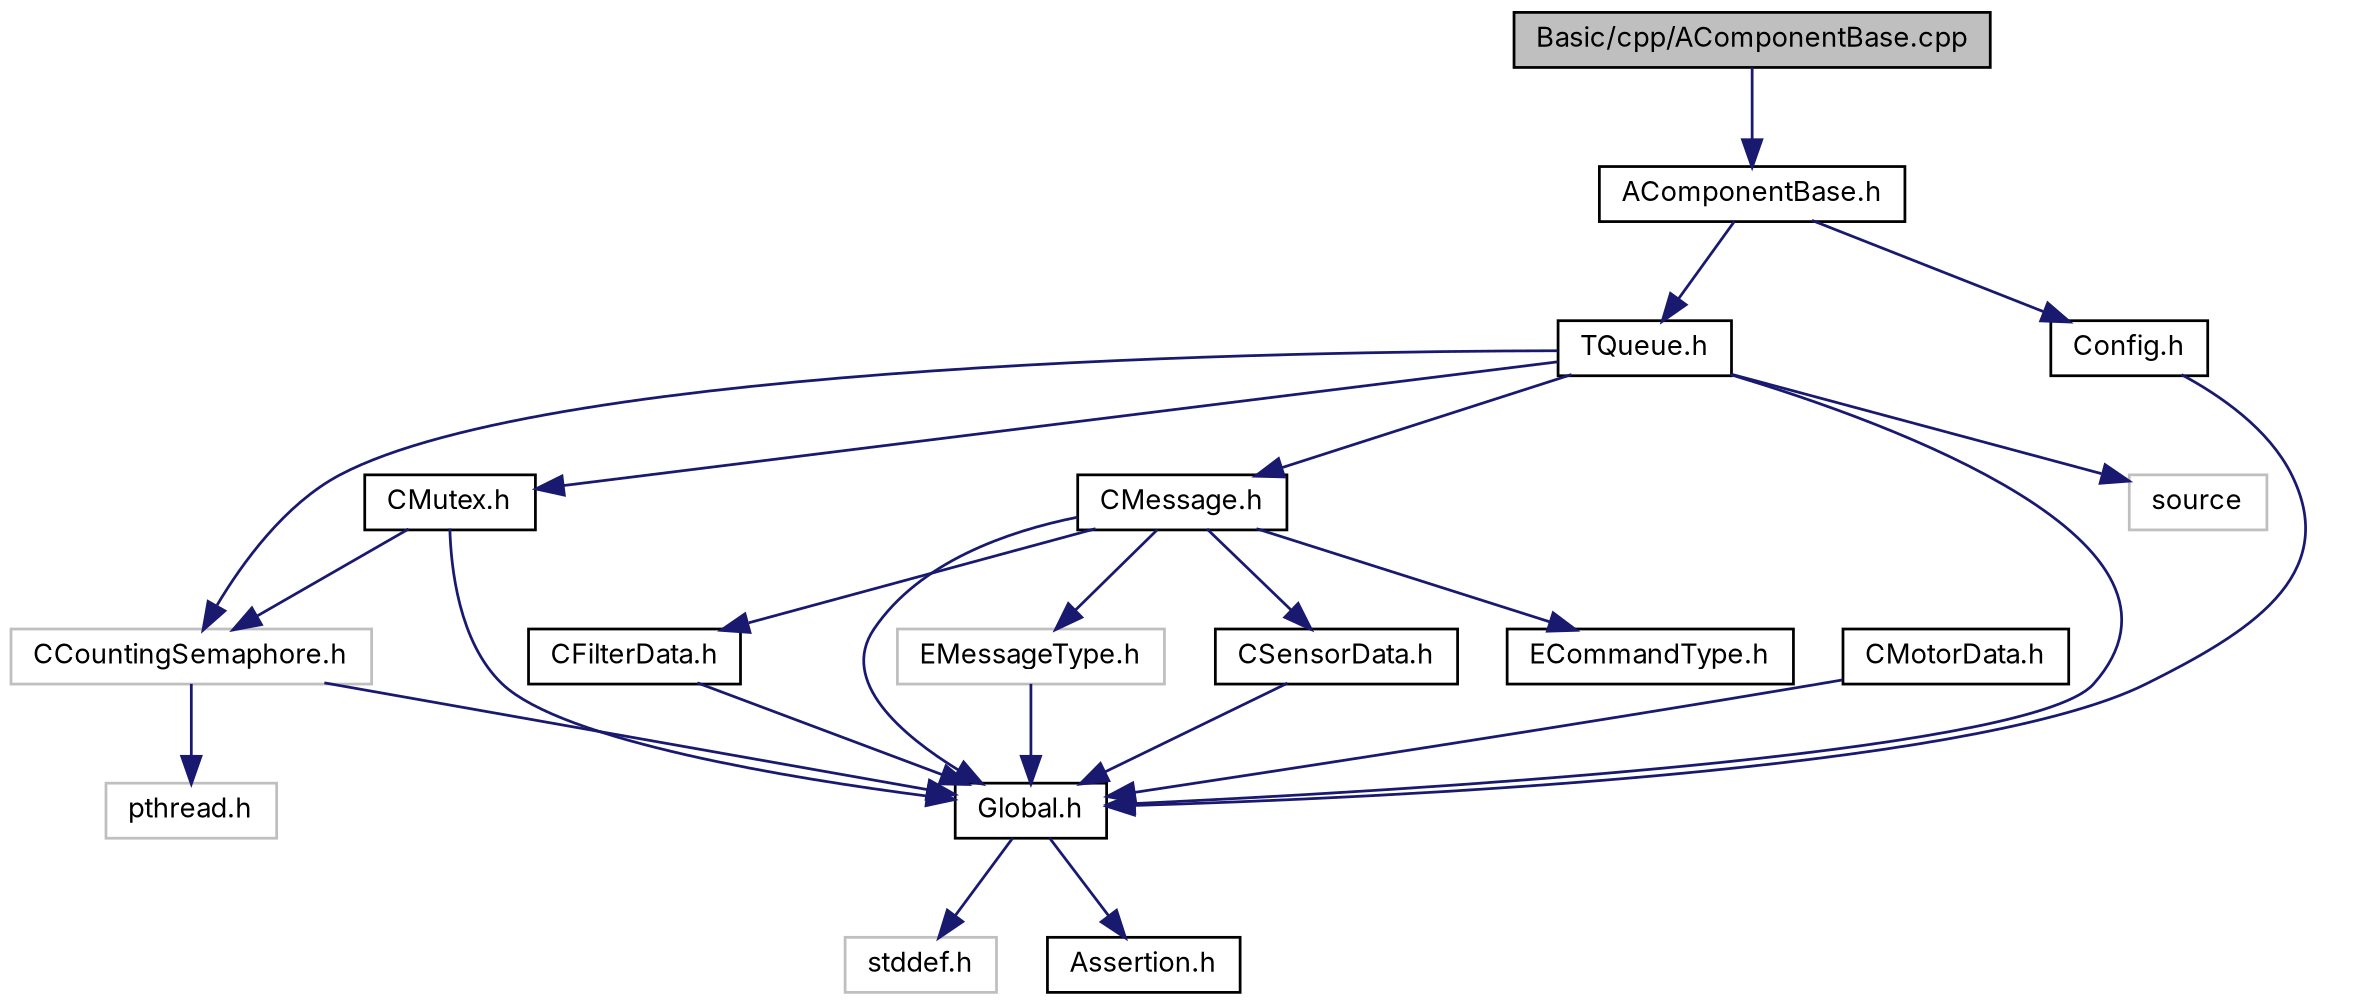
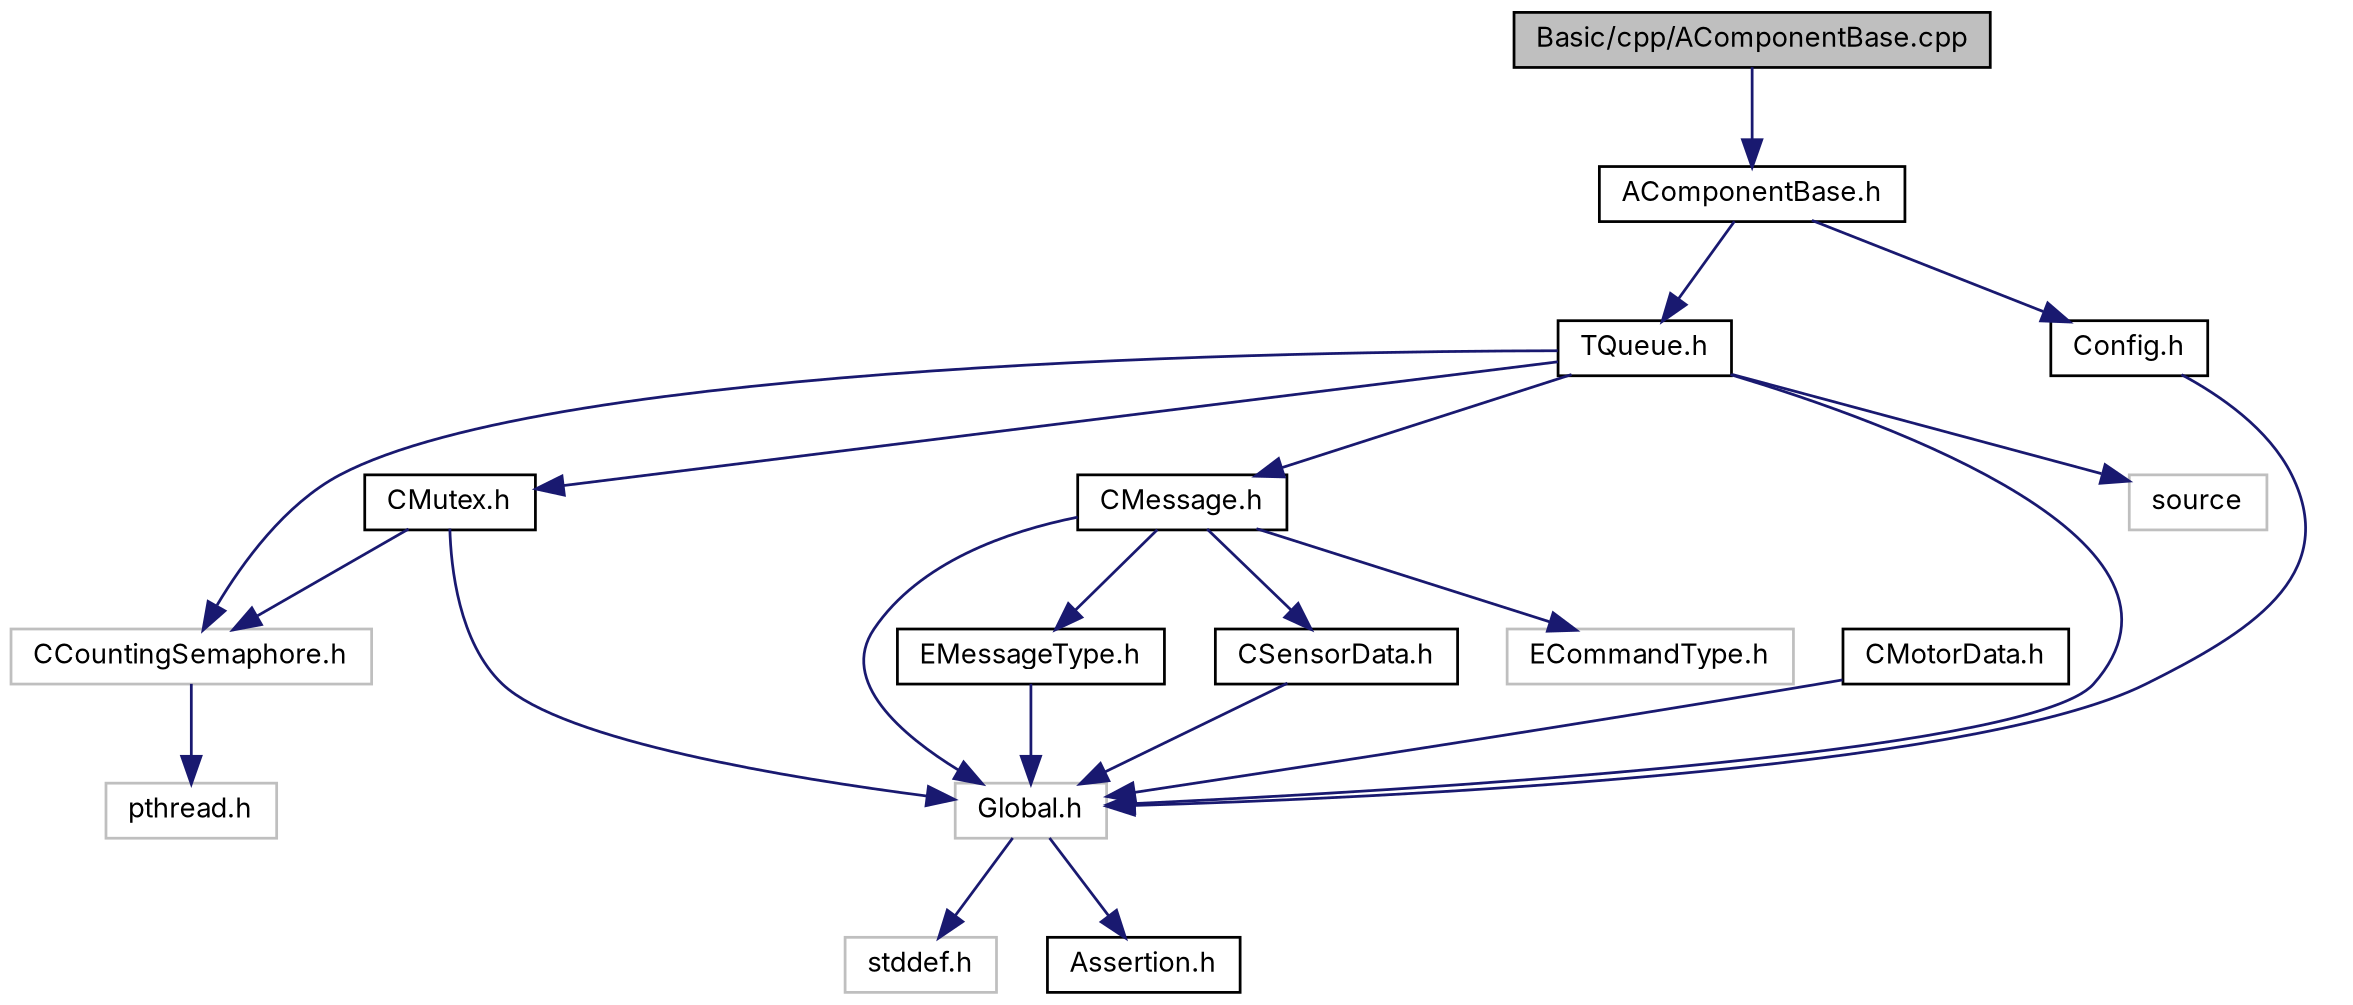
(635, 657) -> none
(1031, 657) -> (1031, 657)
(1650, 657) -> (1650, 657)
(520, 718) -> none
(1031, 811) -> (1031, 811)
